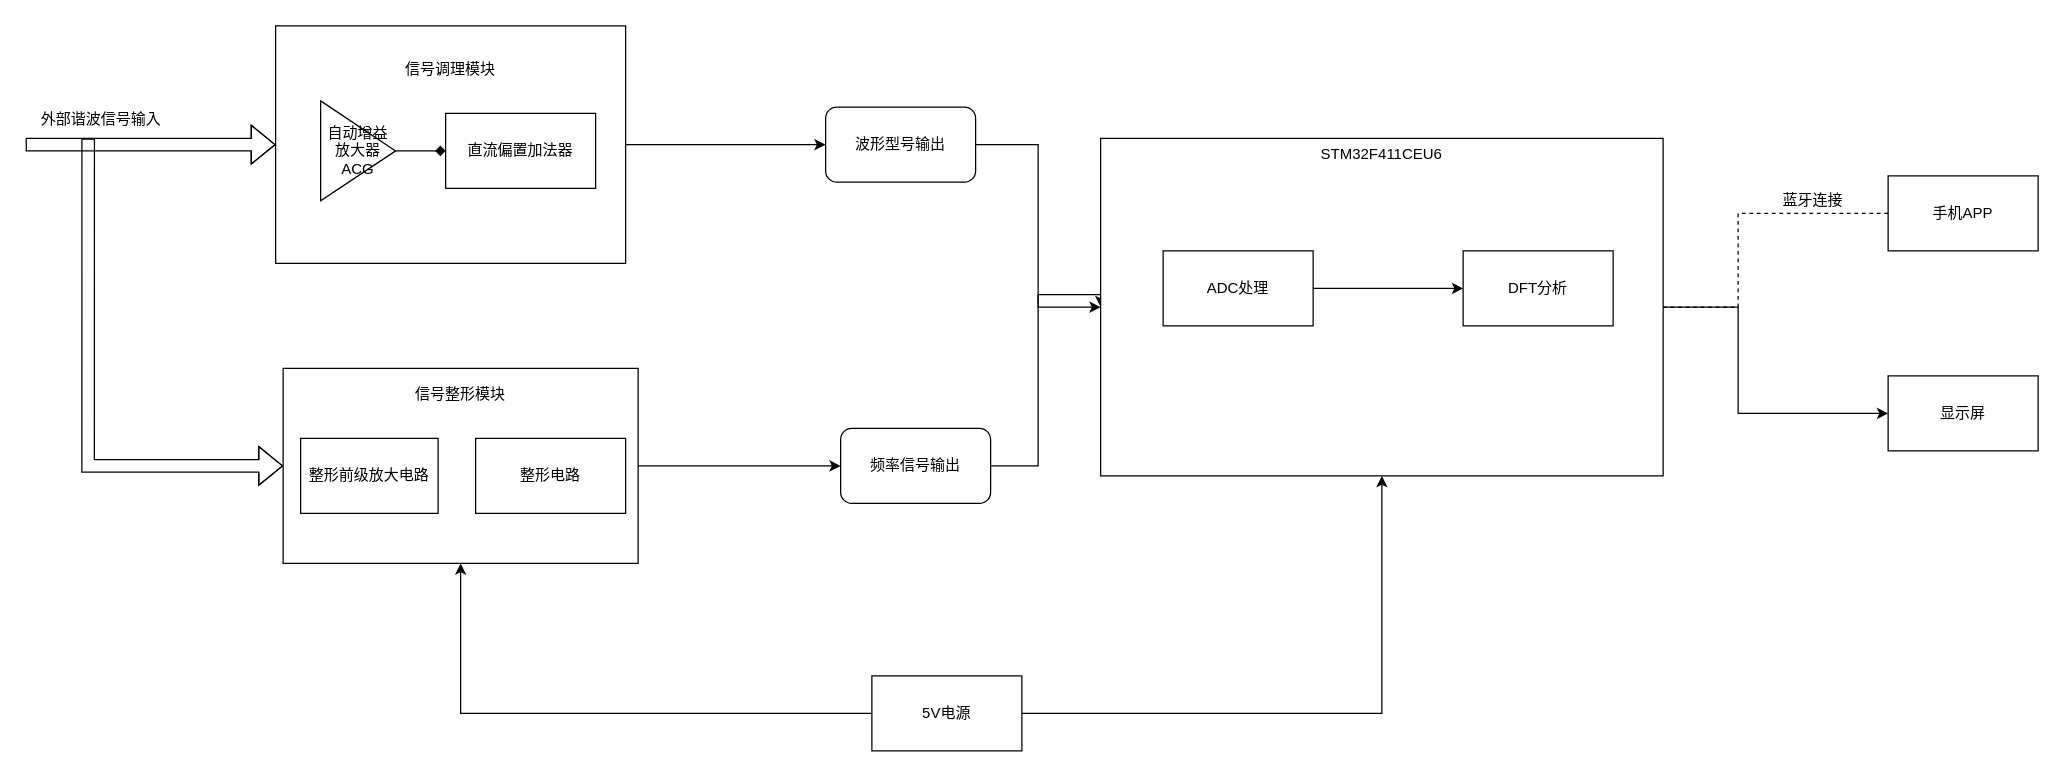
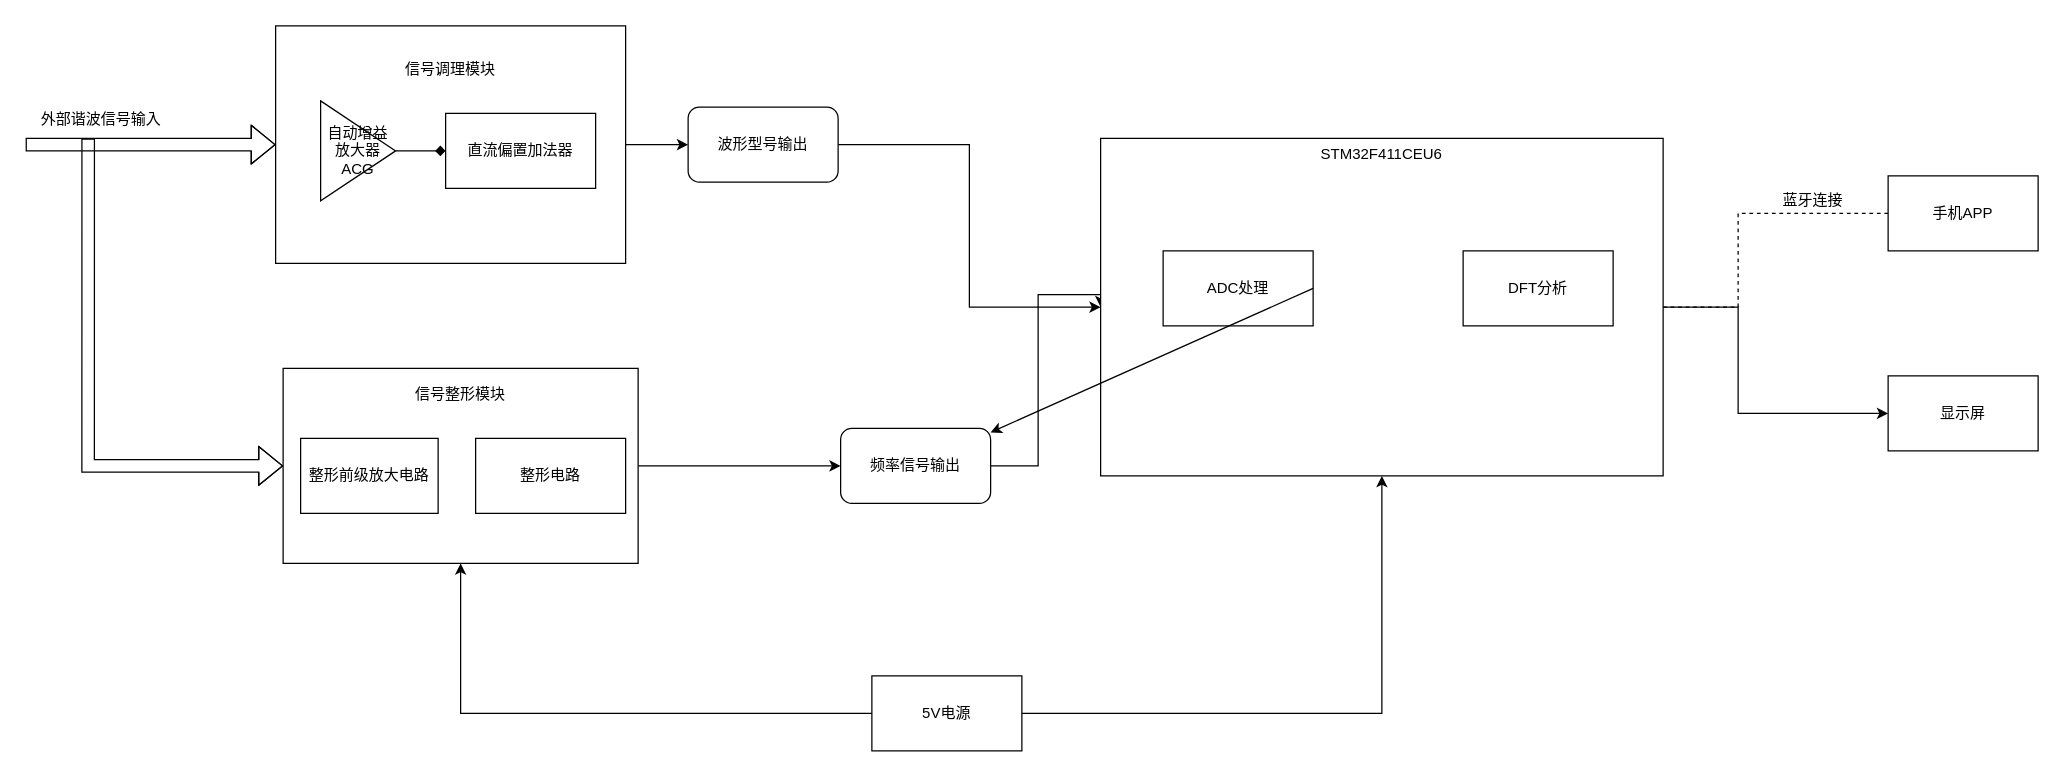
(901, 144) -> (763, 144)
(1384, 288) -> (1156, 358)
